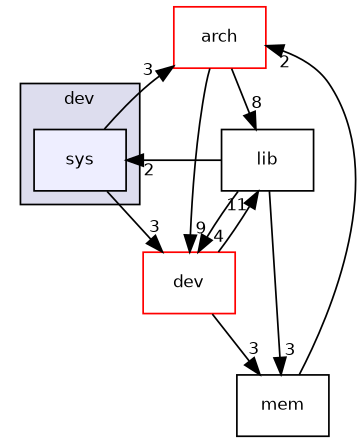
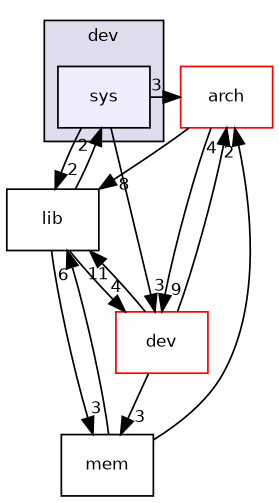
none -> (69, 153)
none -> (203, 229)
none -> (93, 350)
